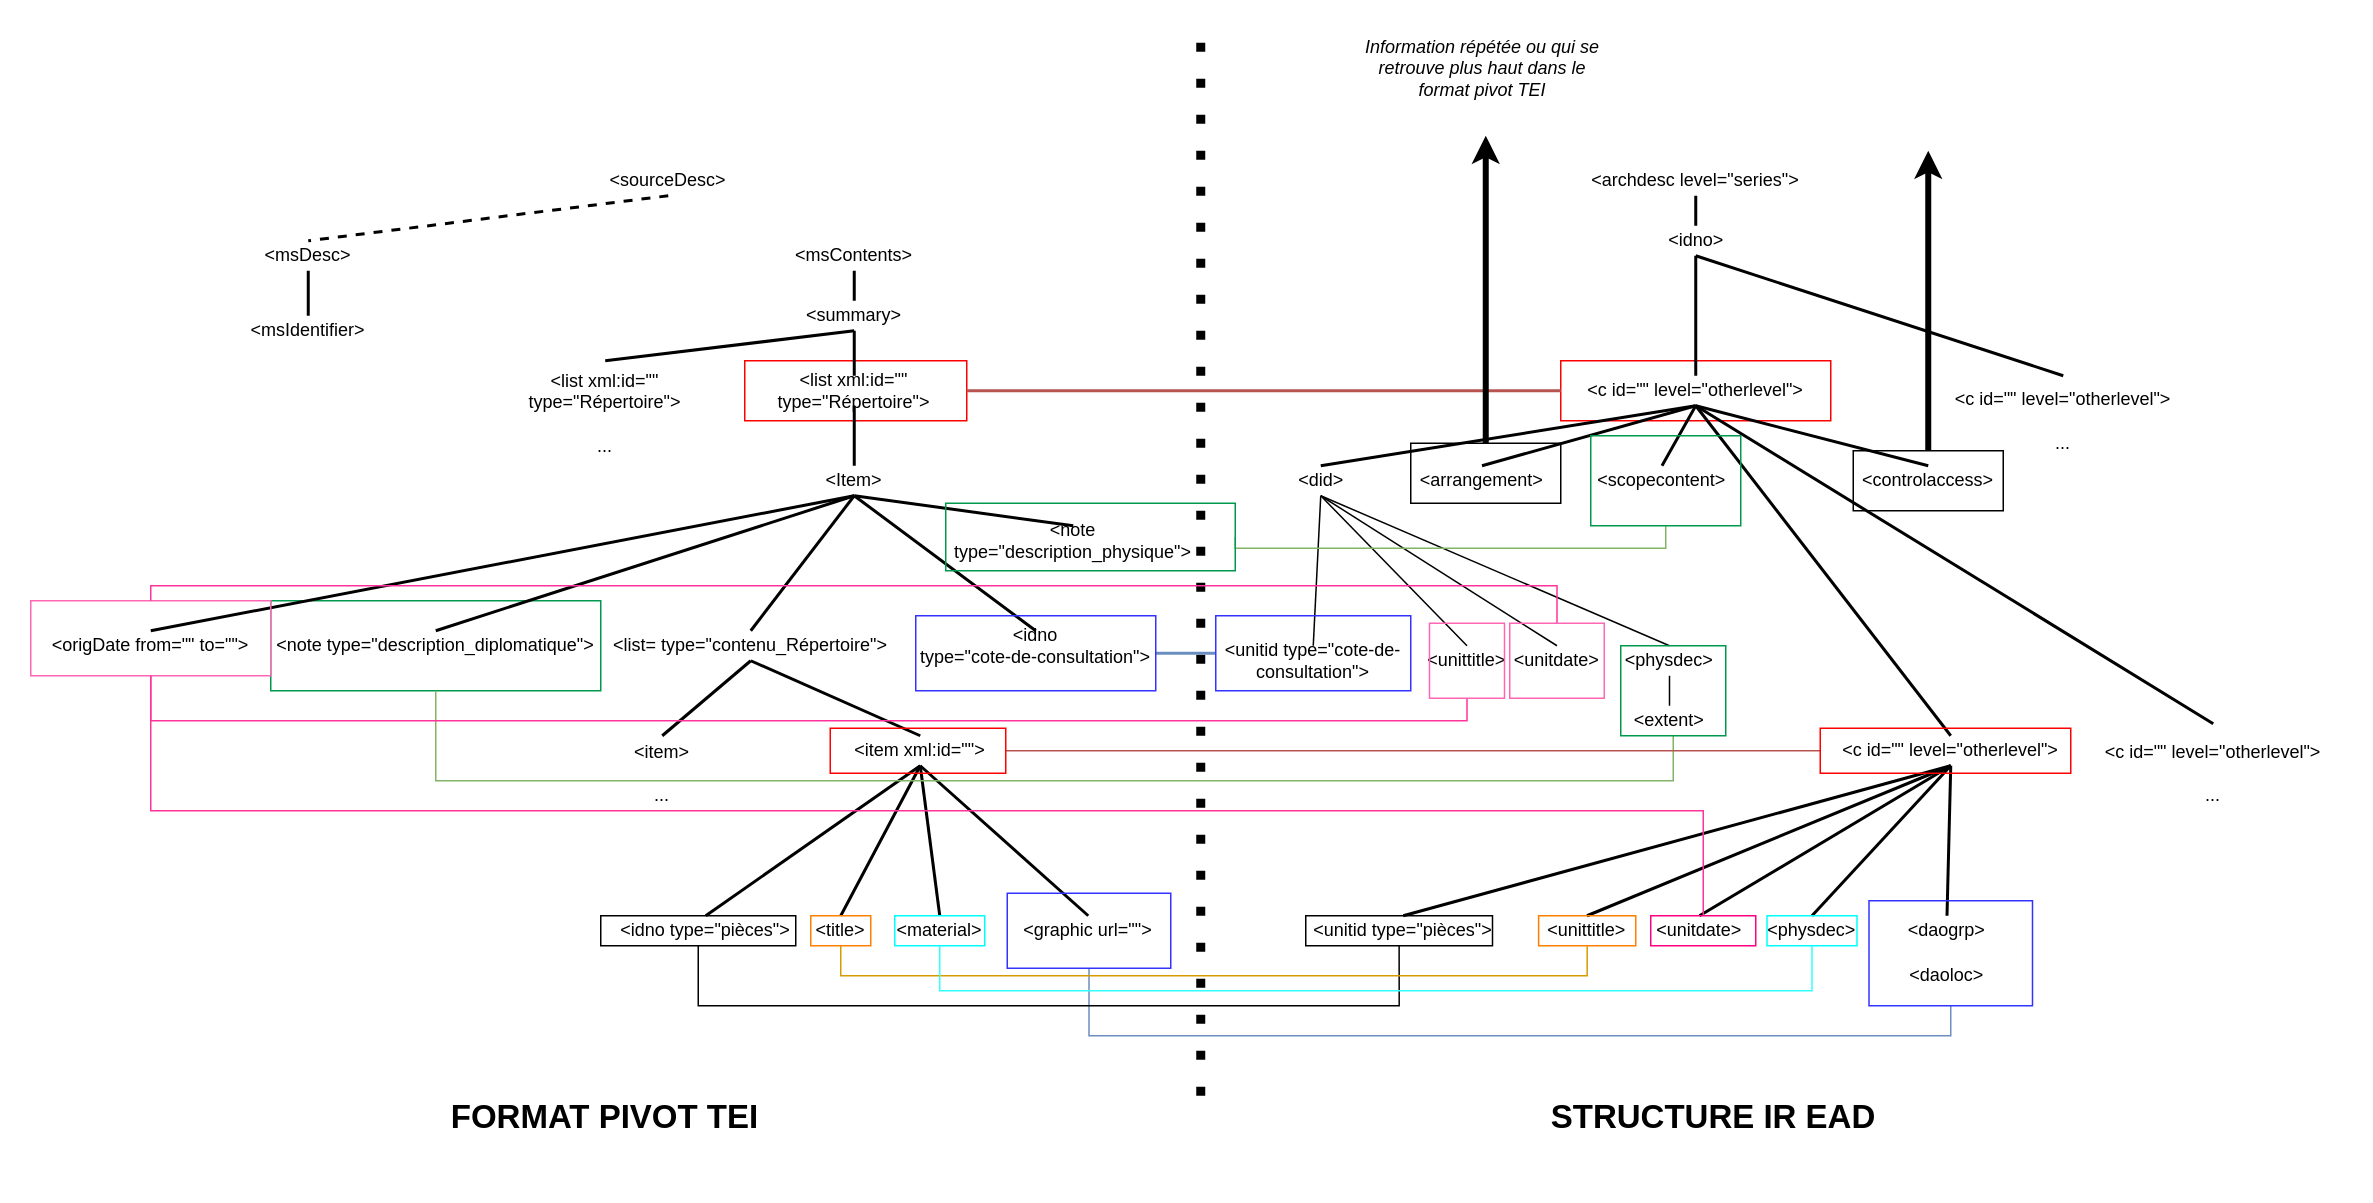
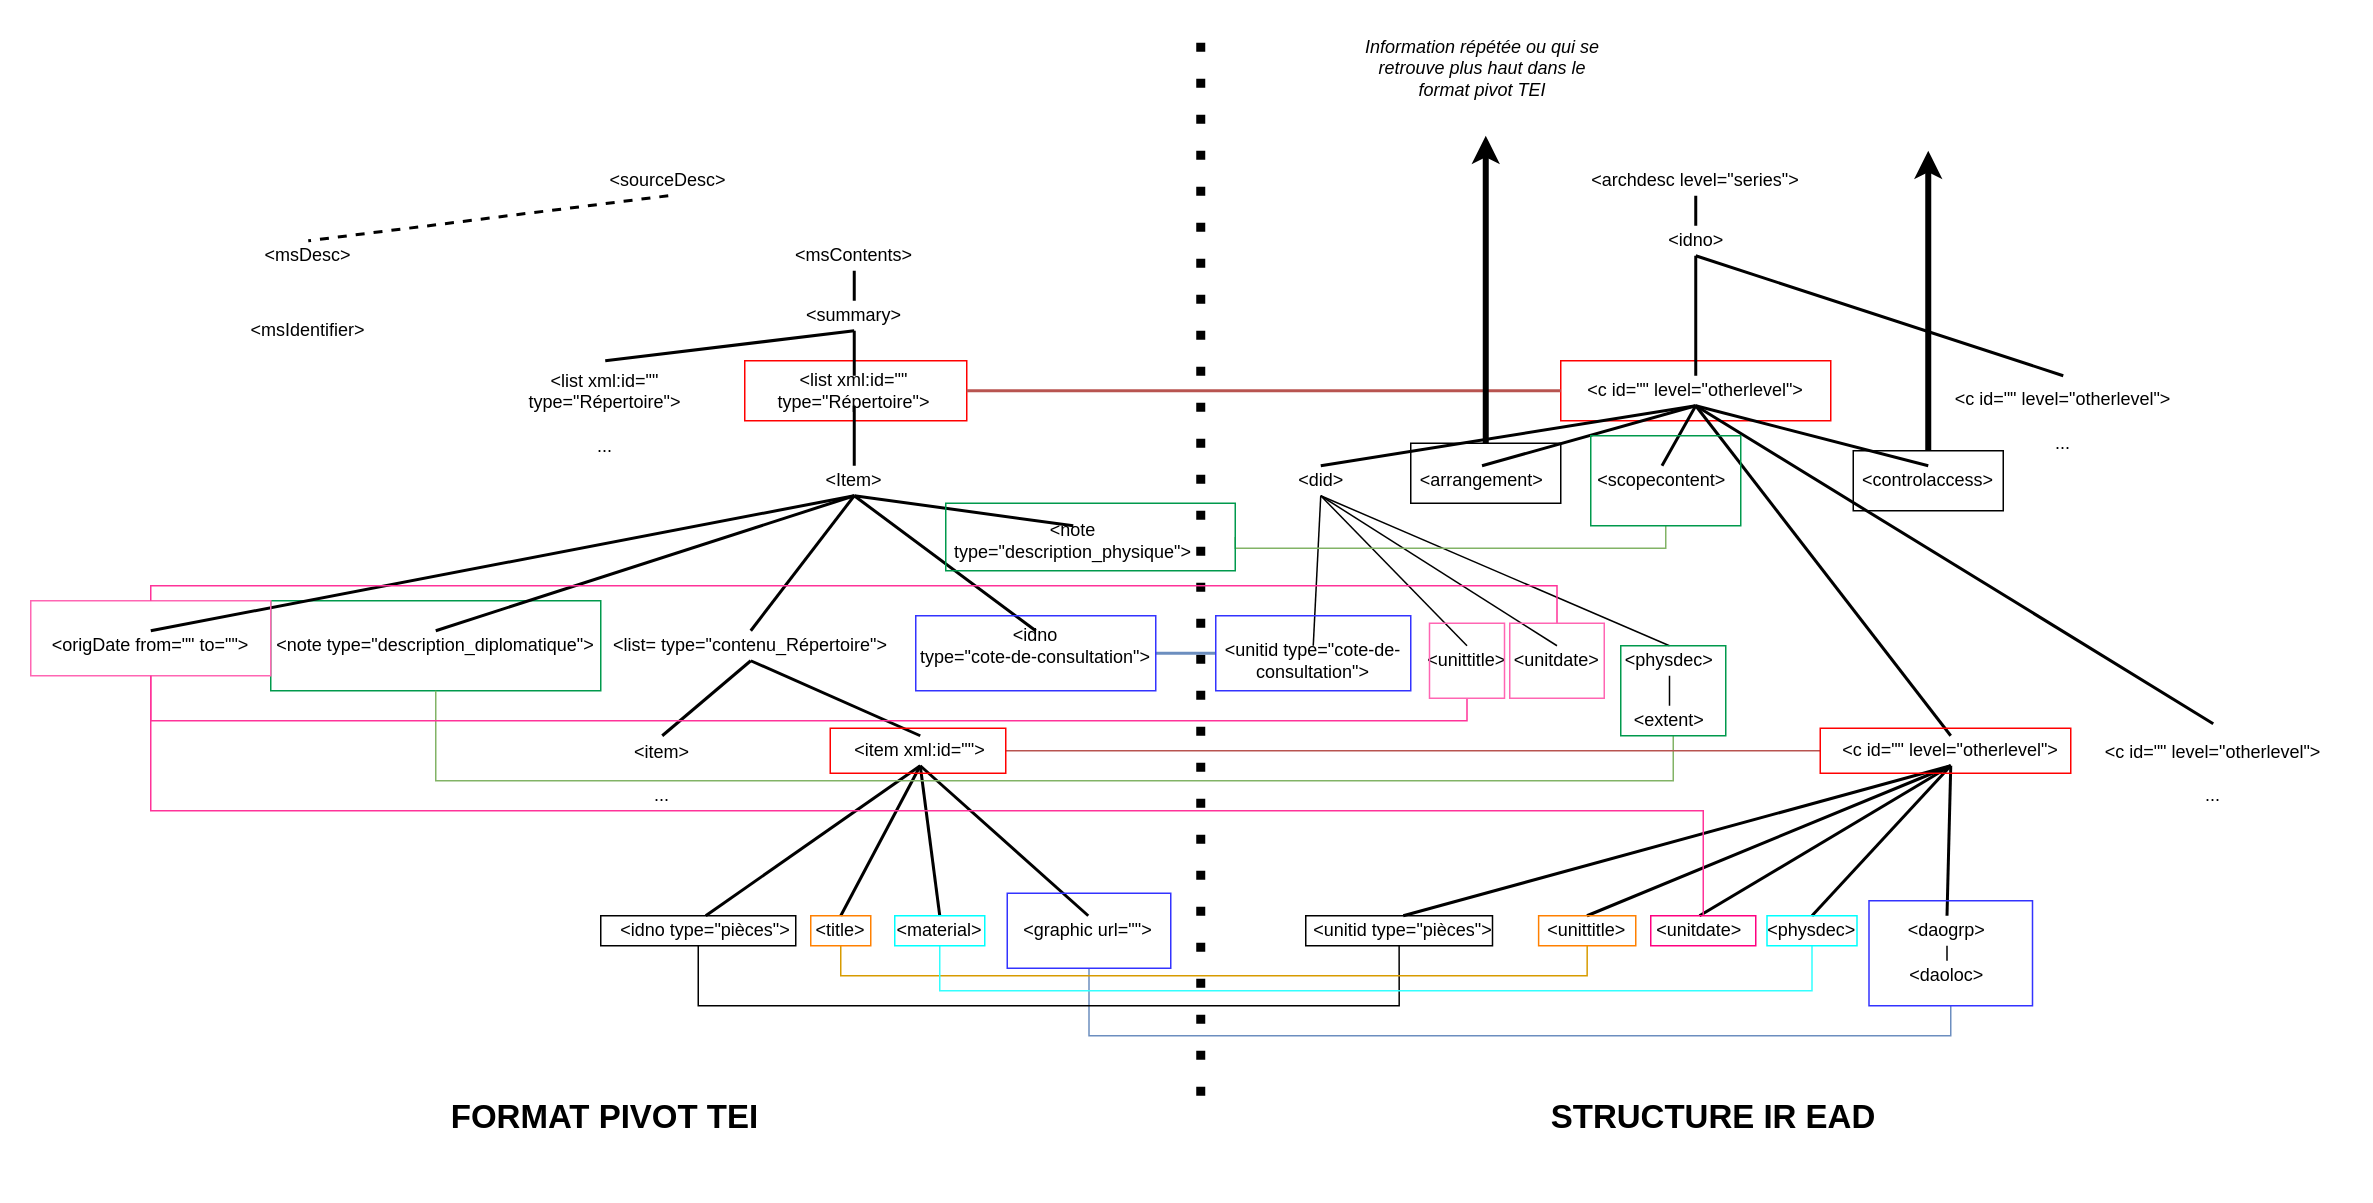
(308, 293) -> none
none -> (1947, 953)
